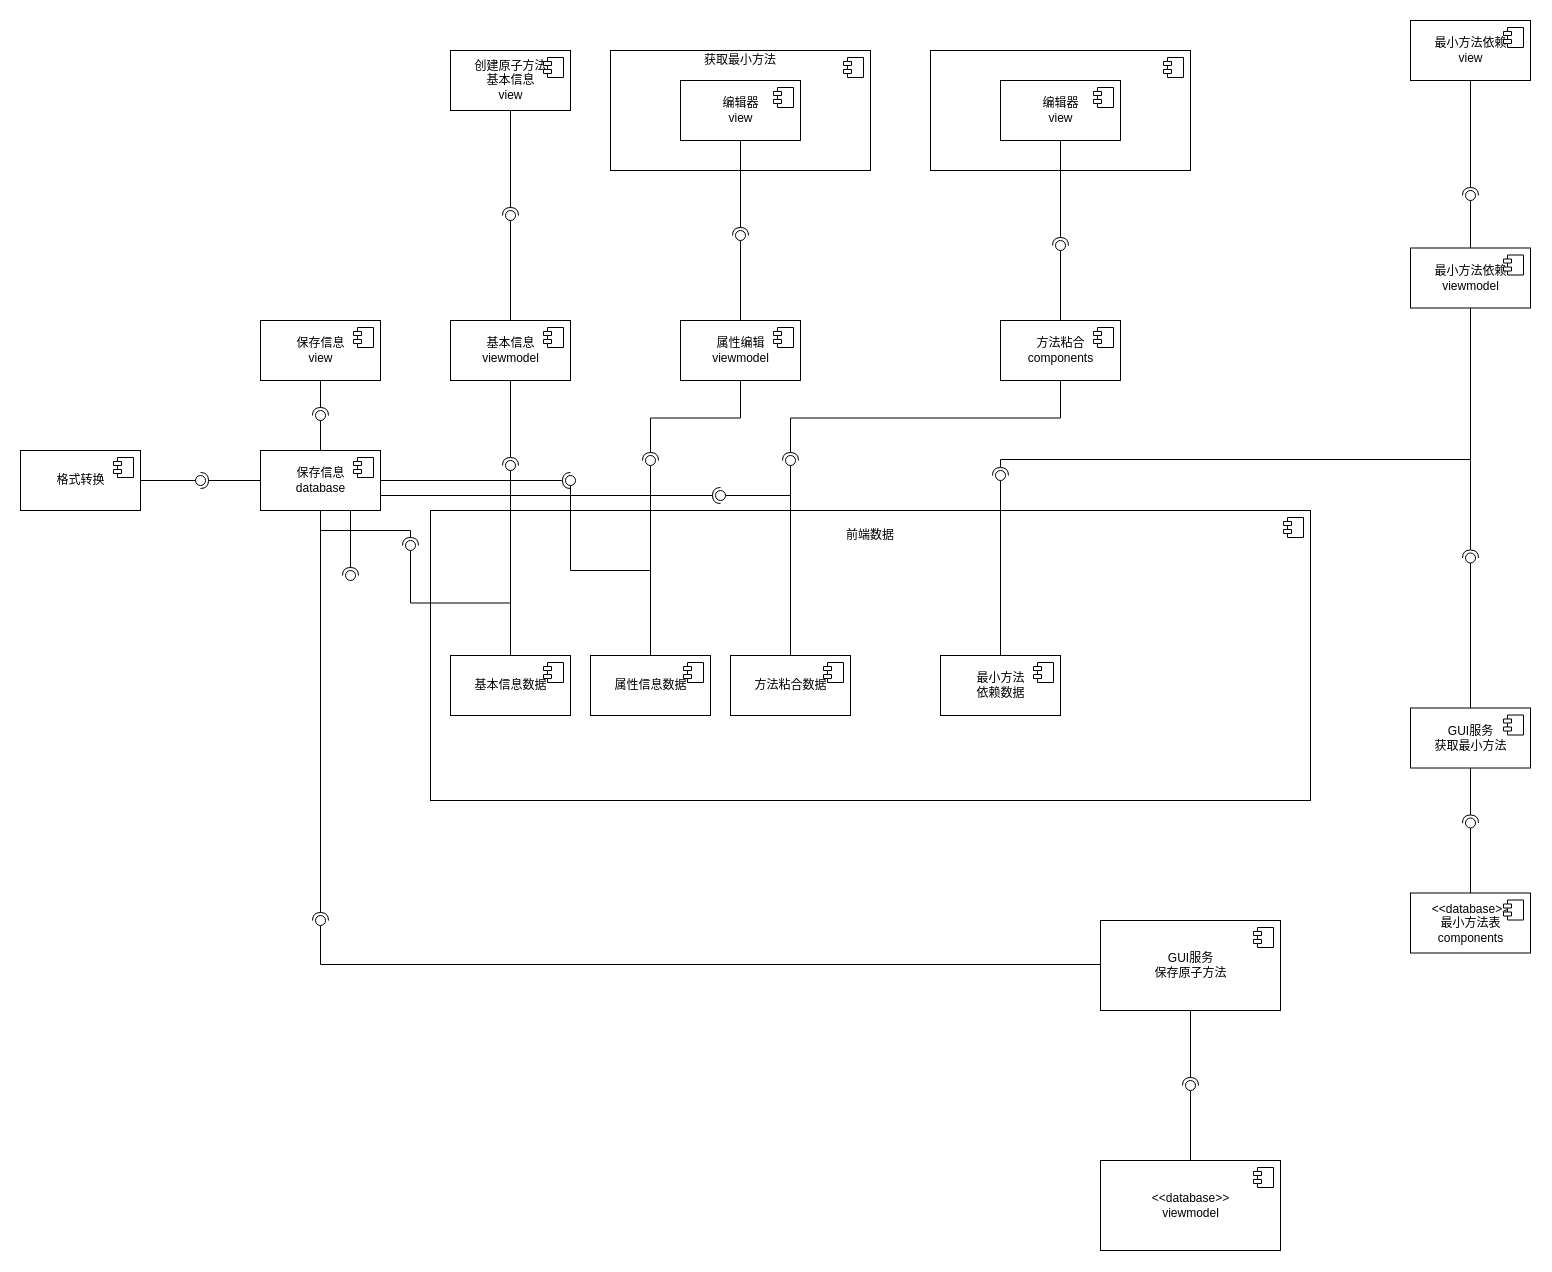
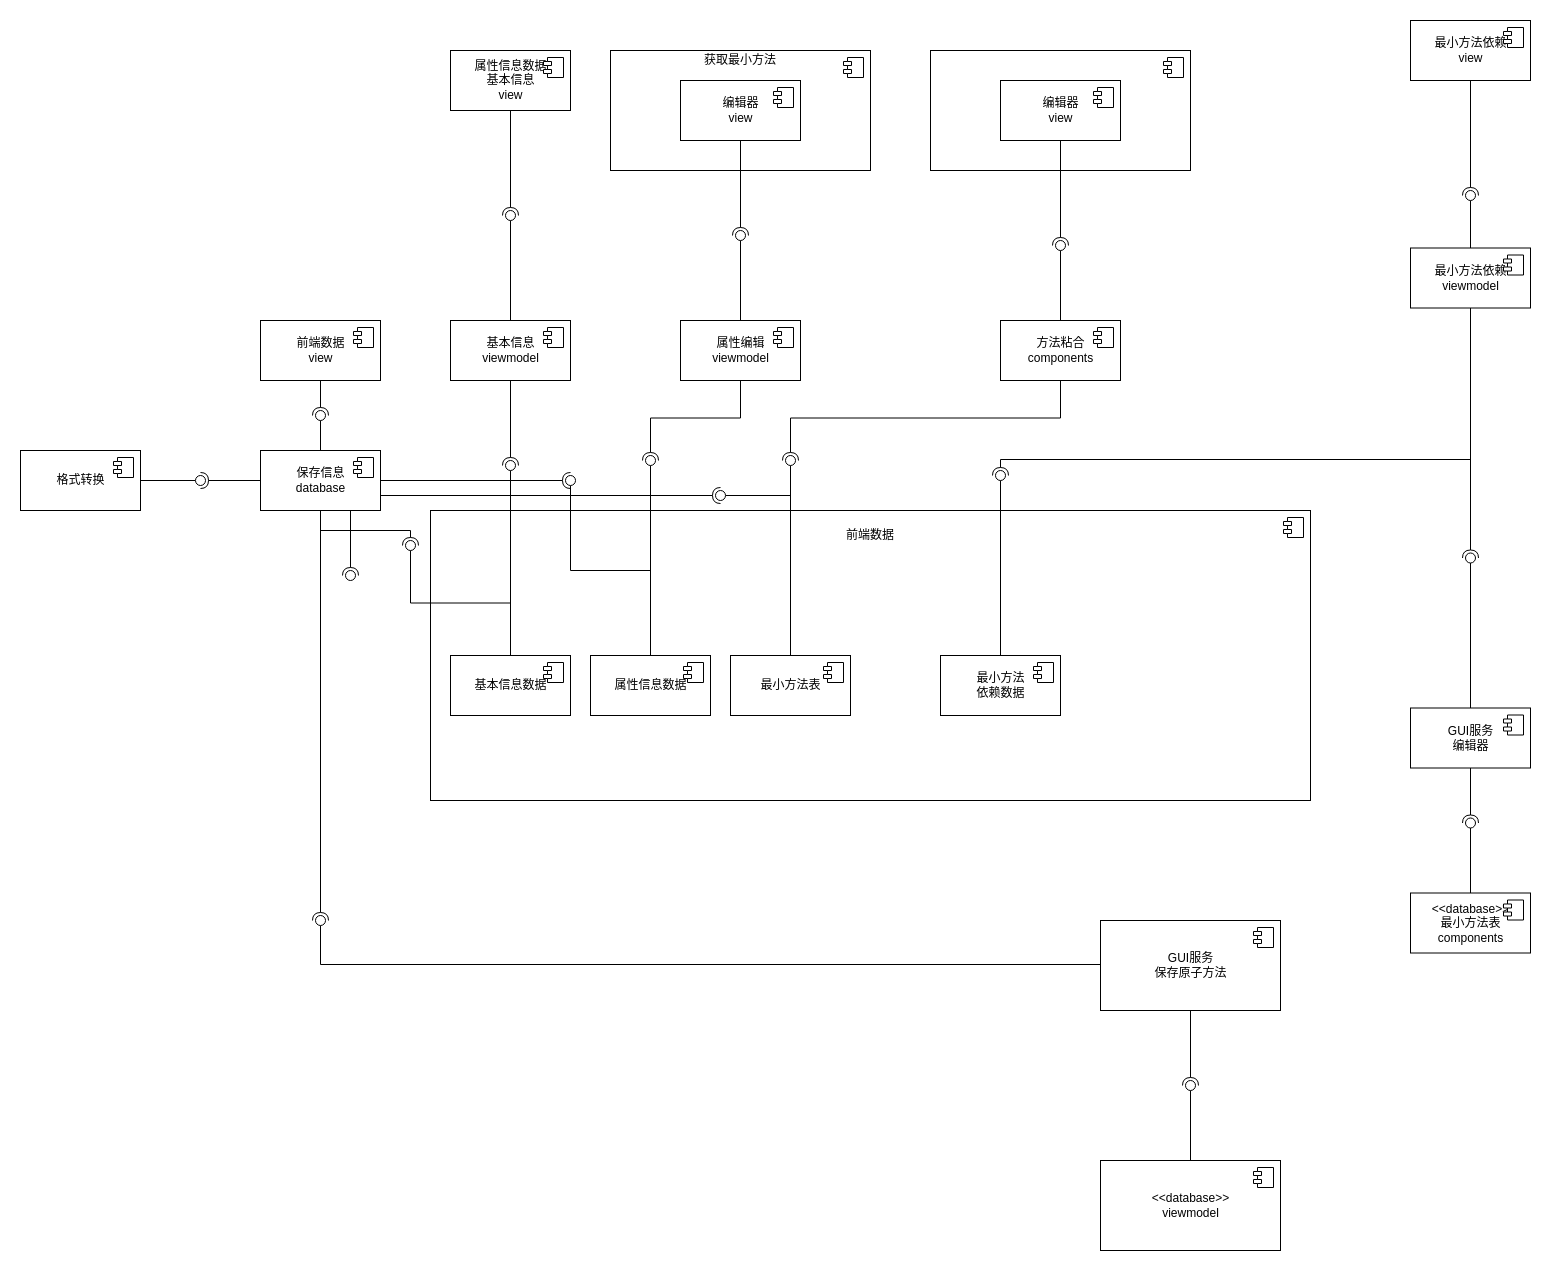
(511, 81) -> (511, 81)
(321, 351) -> (321, 351)
(791, 686) -> (791, 686)
(1471, 739) -> (1471, 739)
